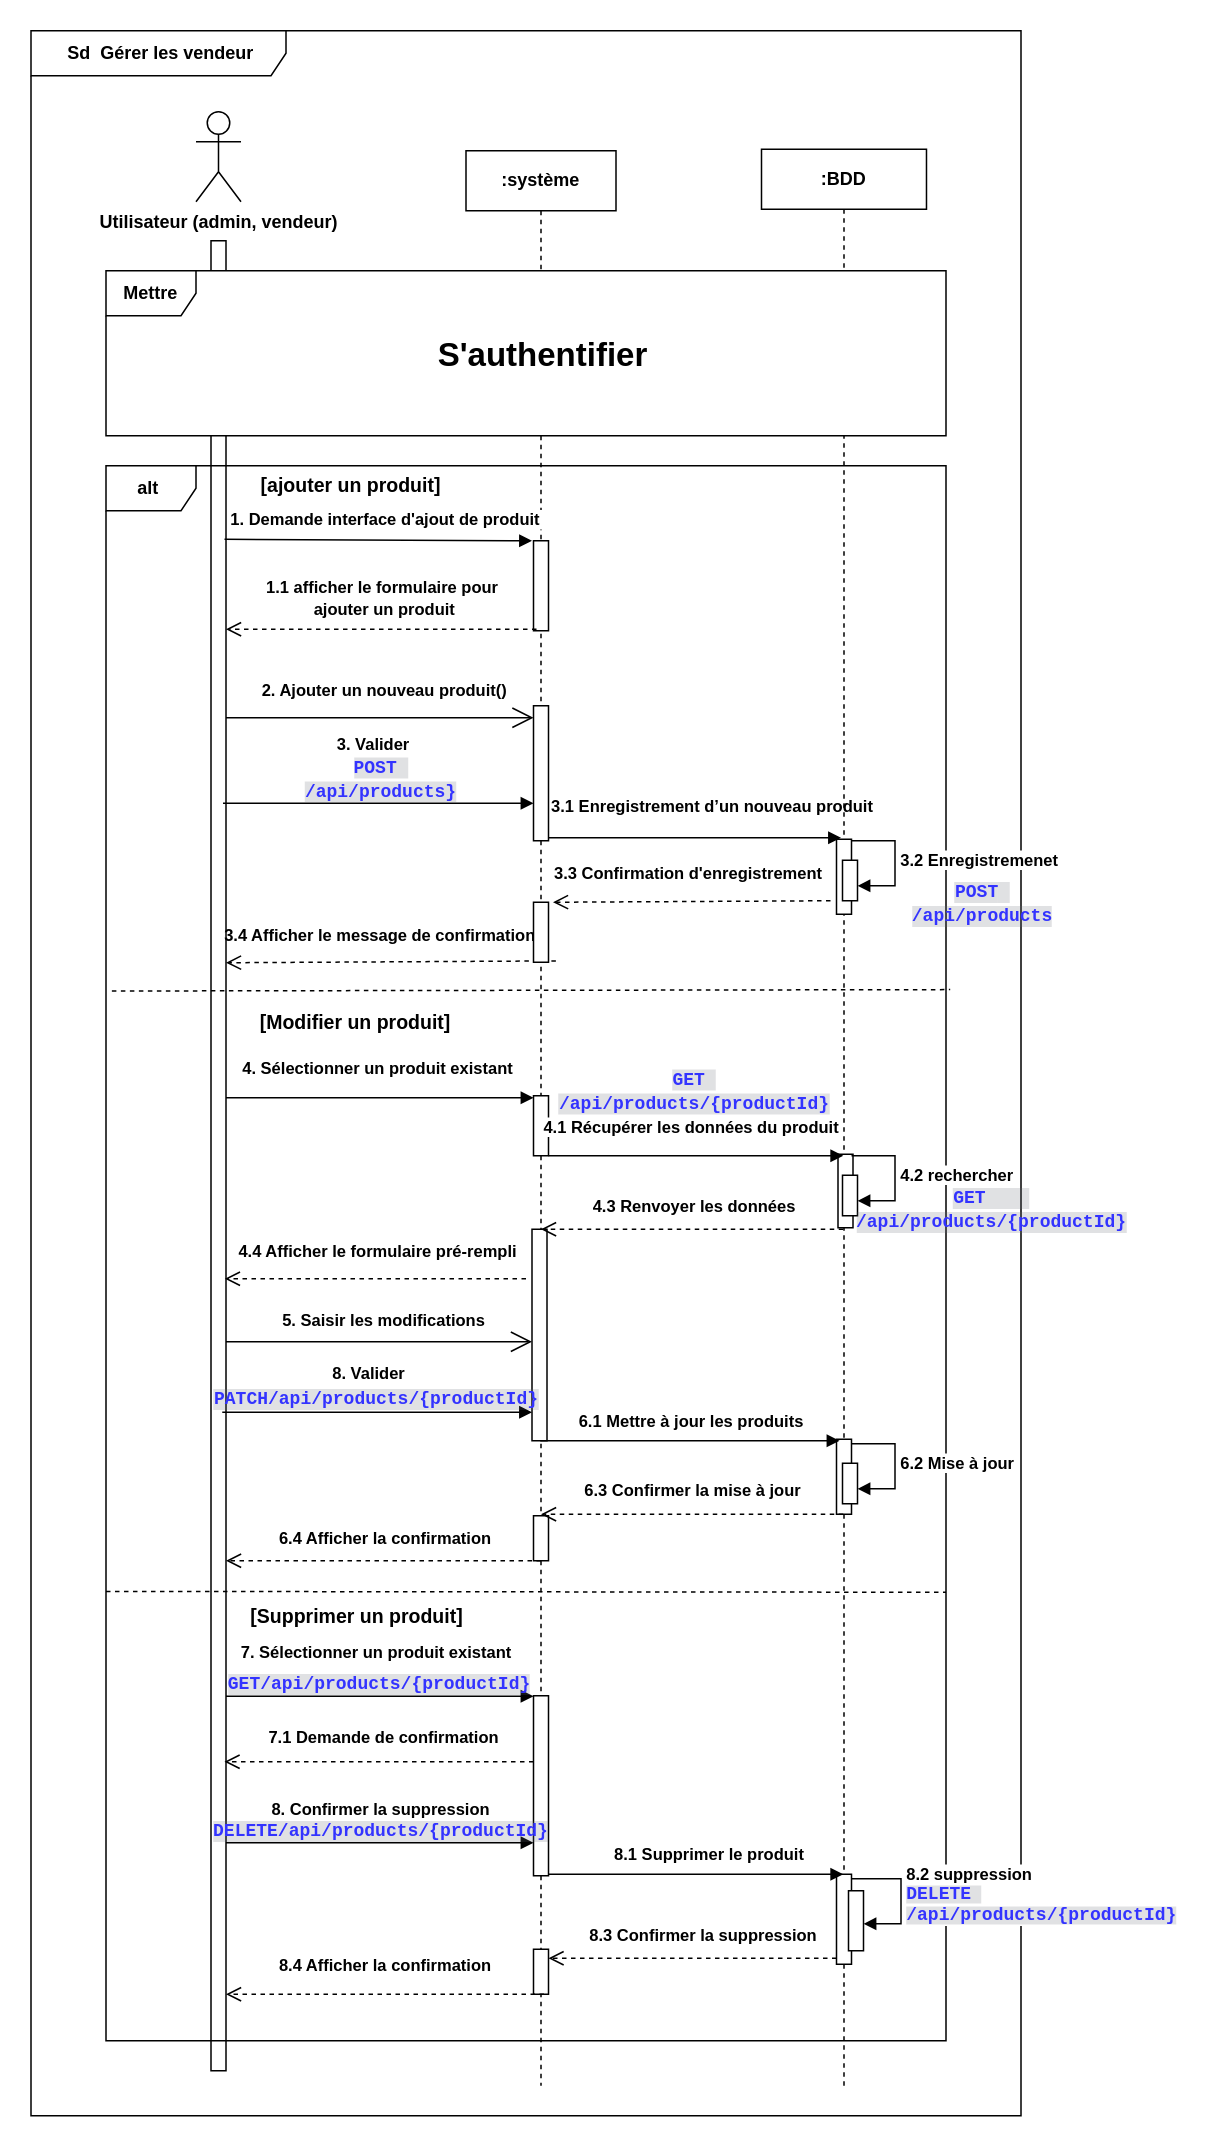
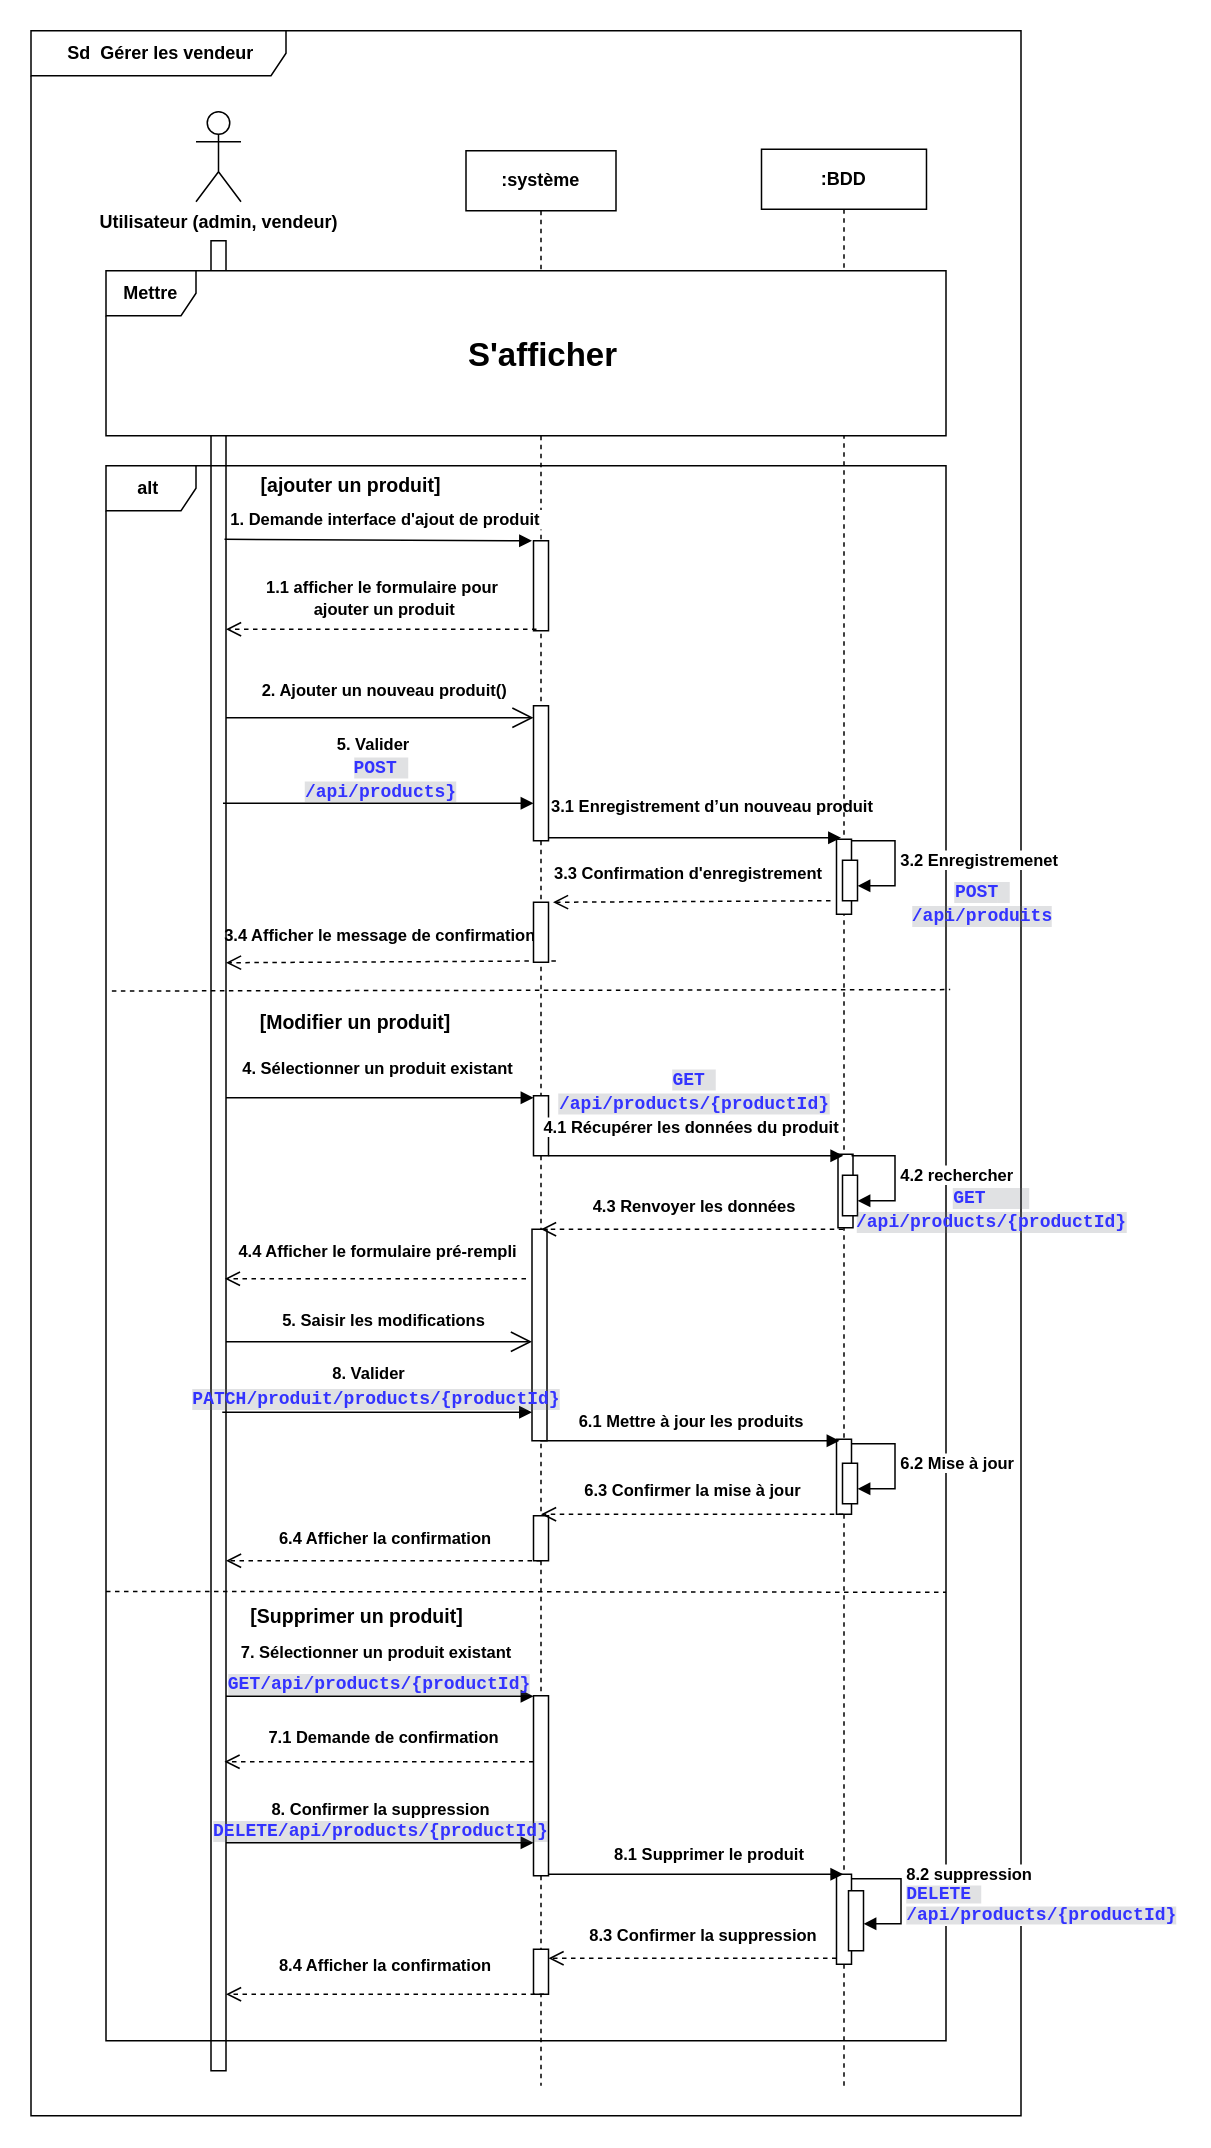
(543, 356) -> (543, 356)
(374, 745) -> (374, 745)
(983, 904) -> (983, 904)
(377, 1388) -> (377, 1388)
